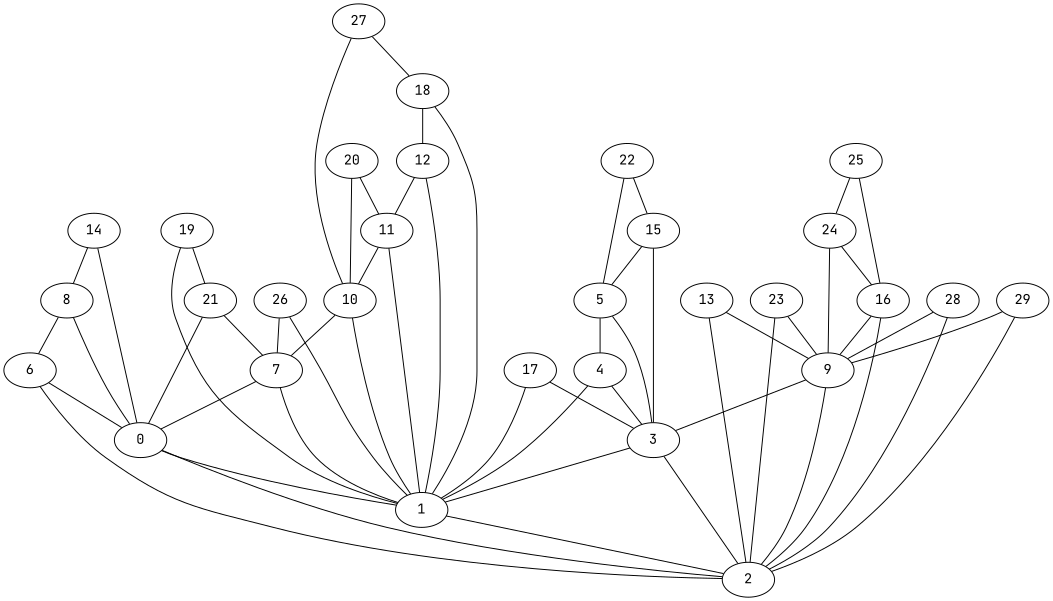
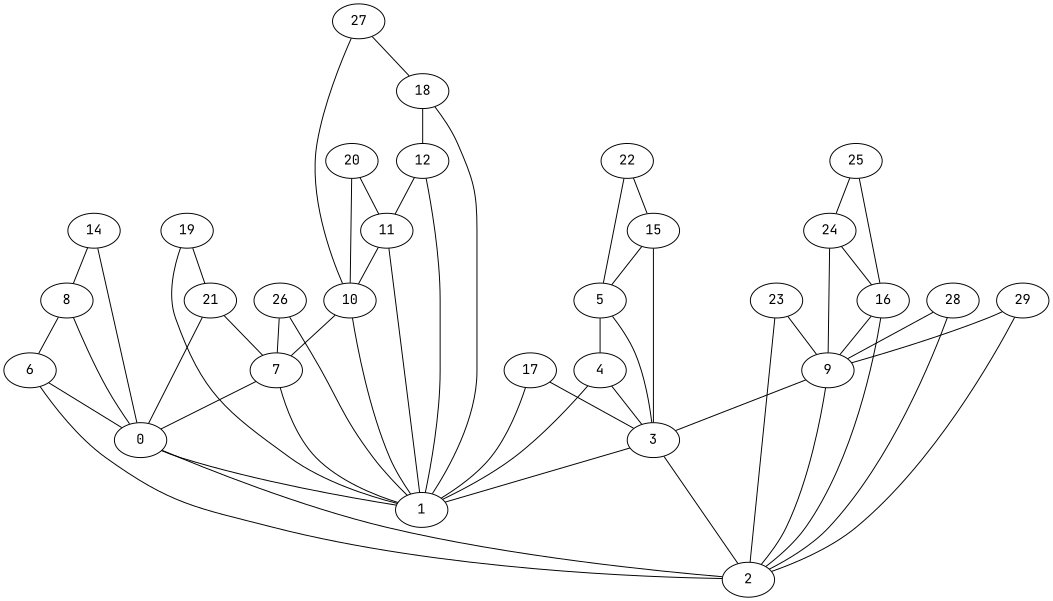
(707, 301) -> none
(585, 545) -> none
